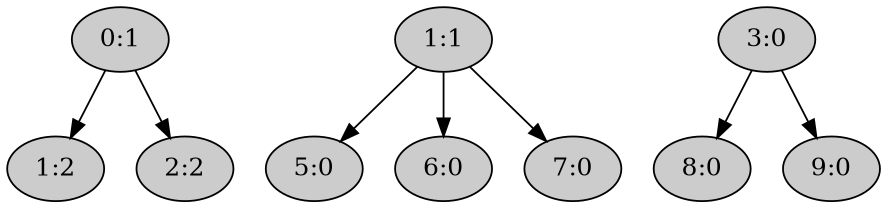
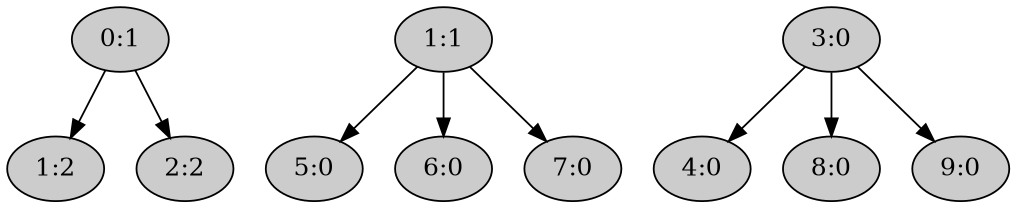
none -> (702, 169)
